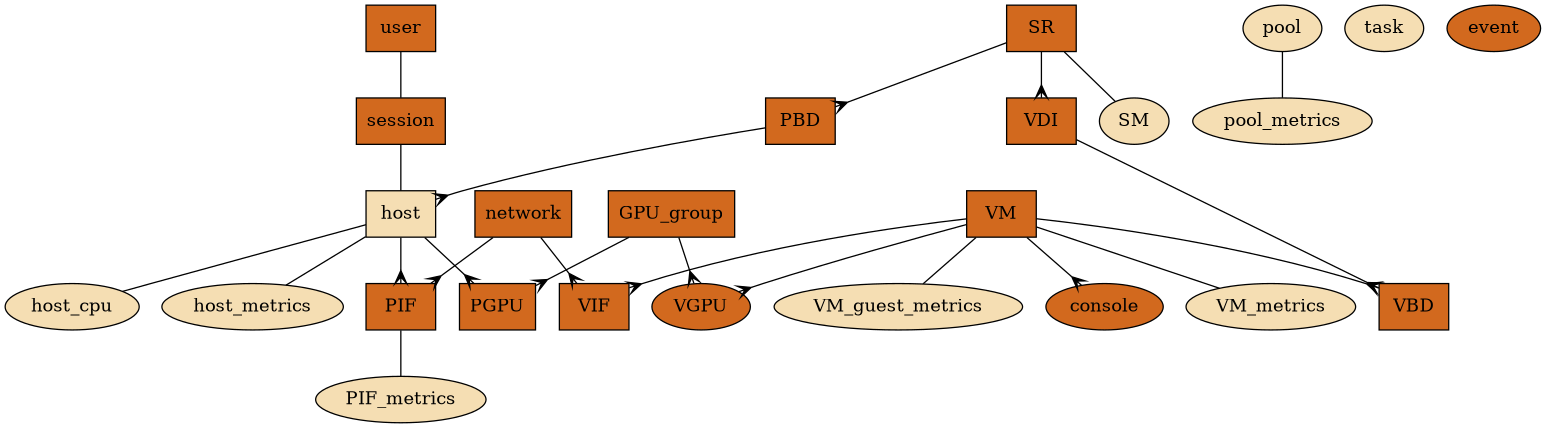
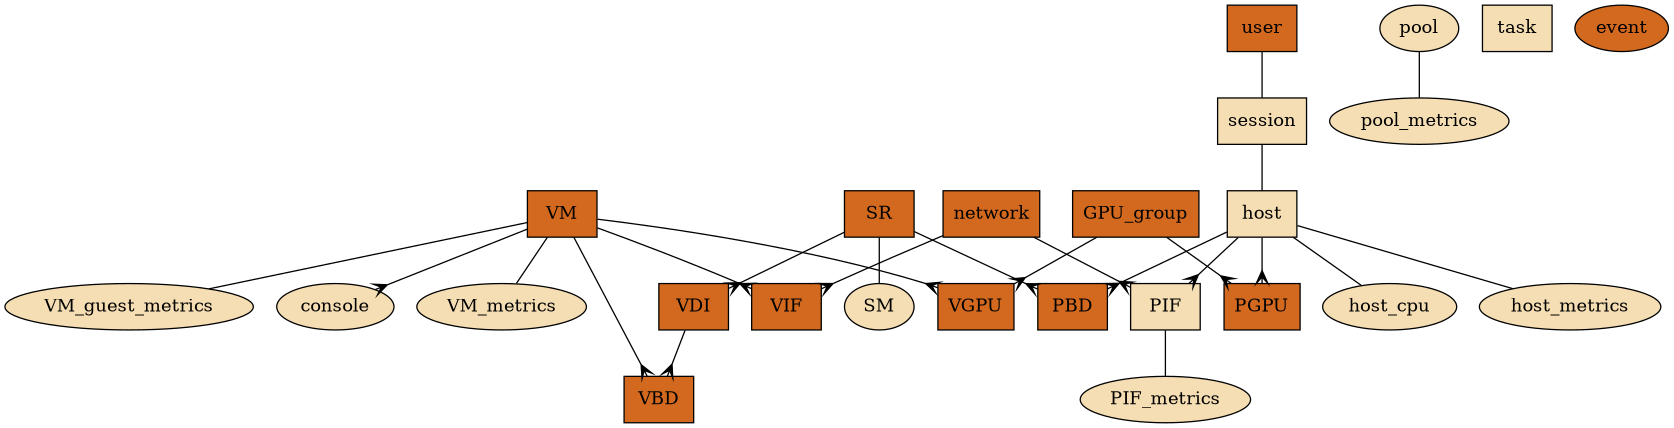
(1384, 28) -> (1517, 28)
(401, 121) -> (1262, 121)
(606, 157) -> (1173, 258)
(401, 307) -> (1165, 307)
(701, 307) -> (976, 307)
(1105, 307) -> (335, 307)
